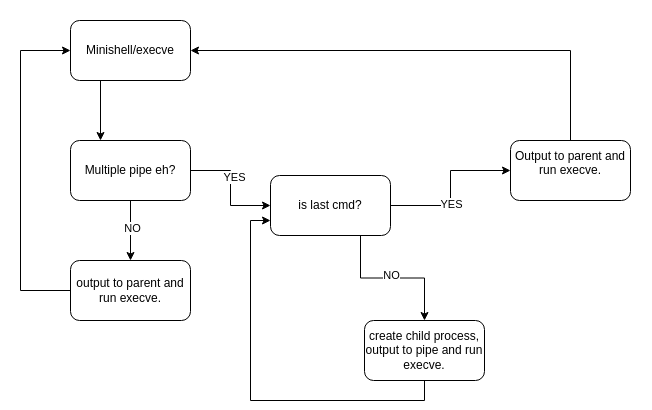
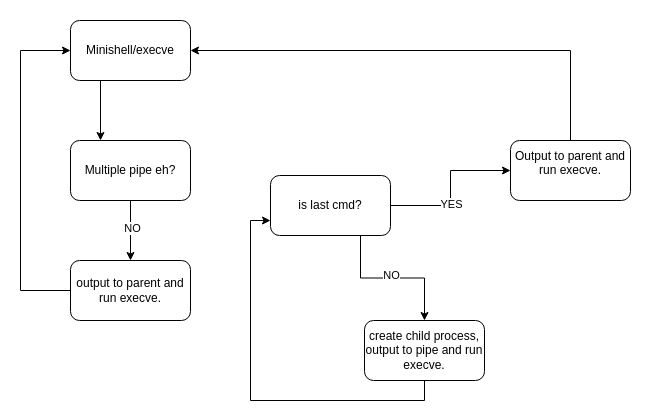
(231, 185) -> none
